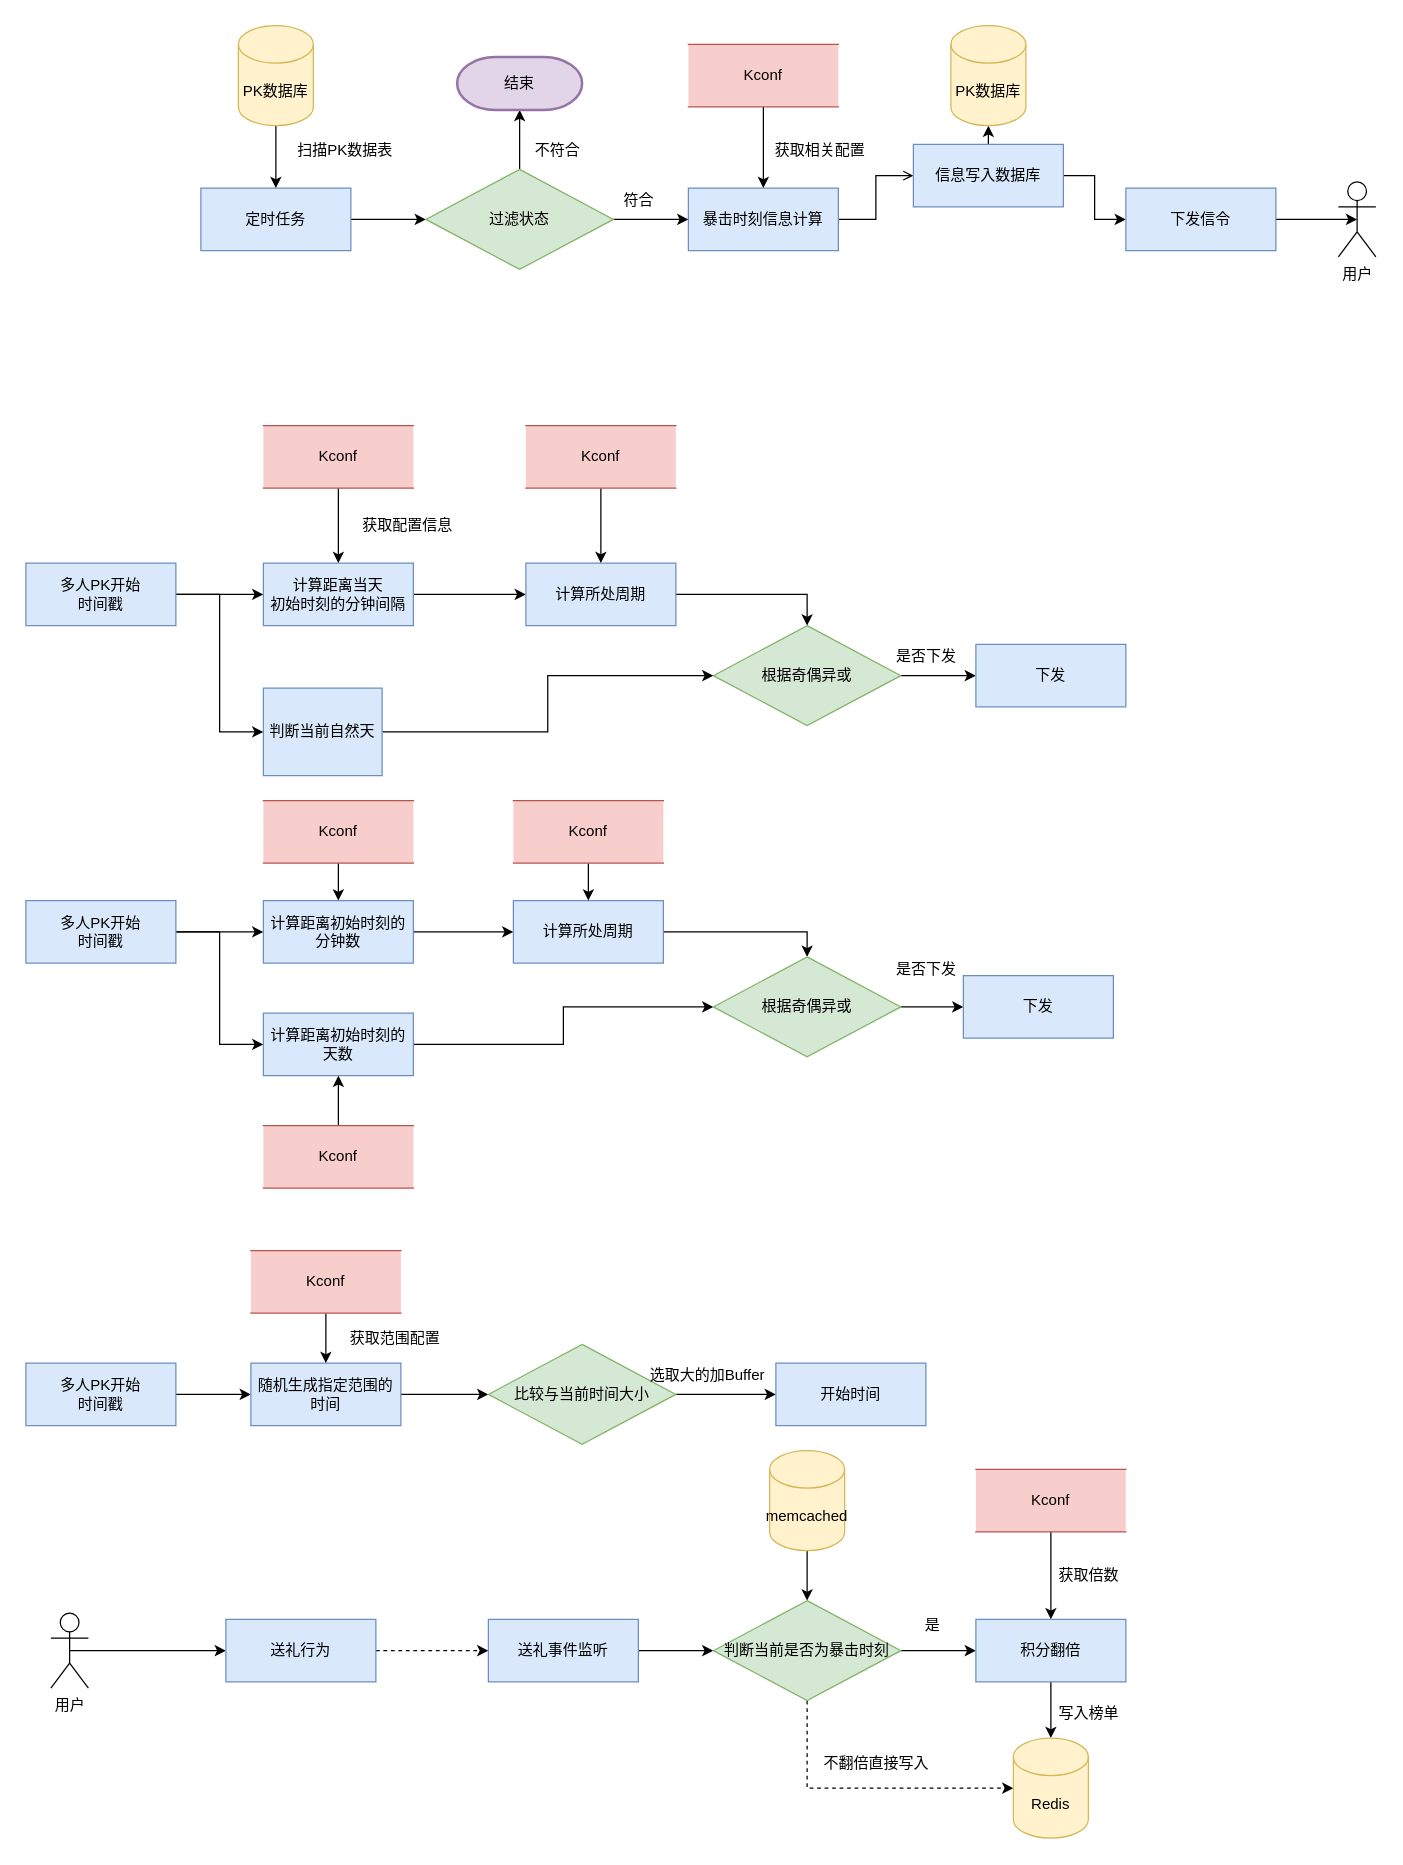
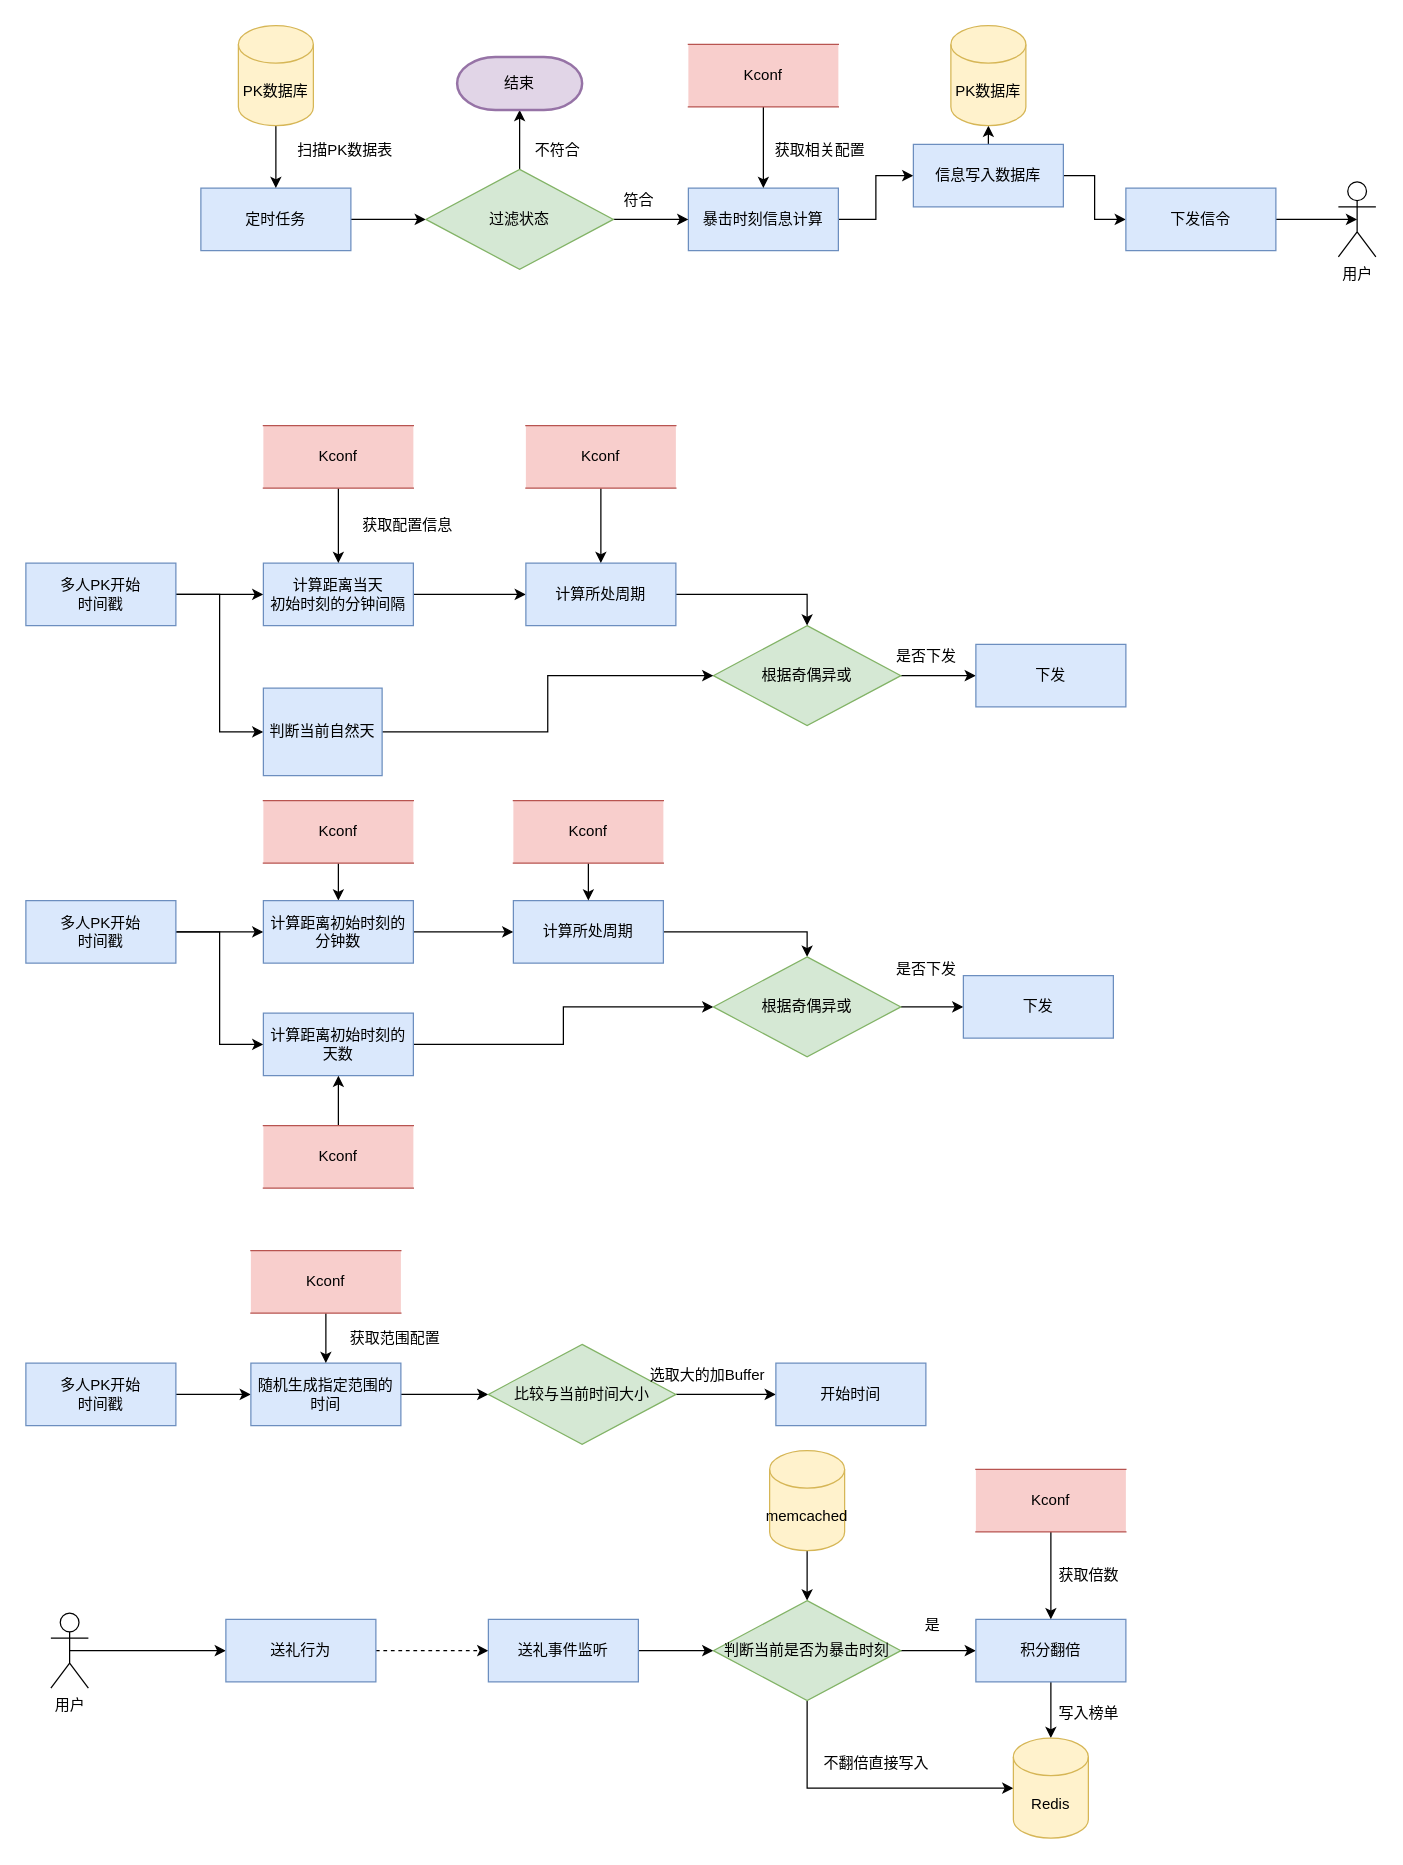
(905, 176) -> (903, 176)
(863, 1788) -> (863, 1788)
